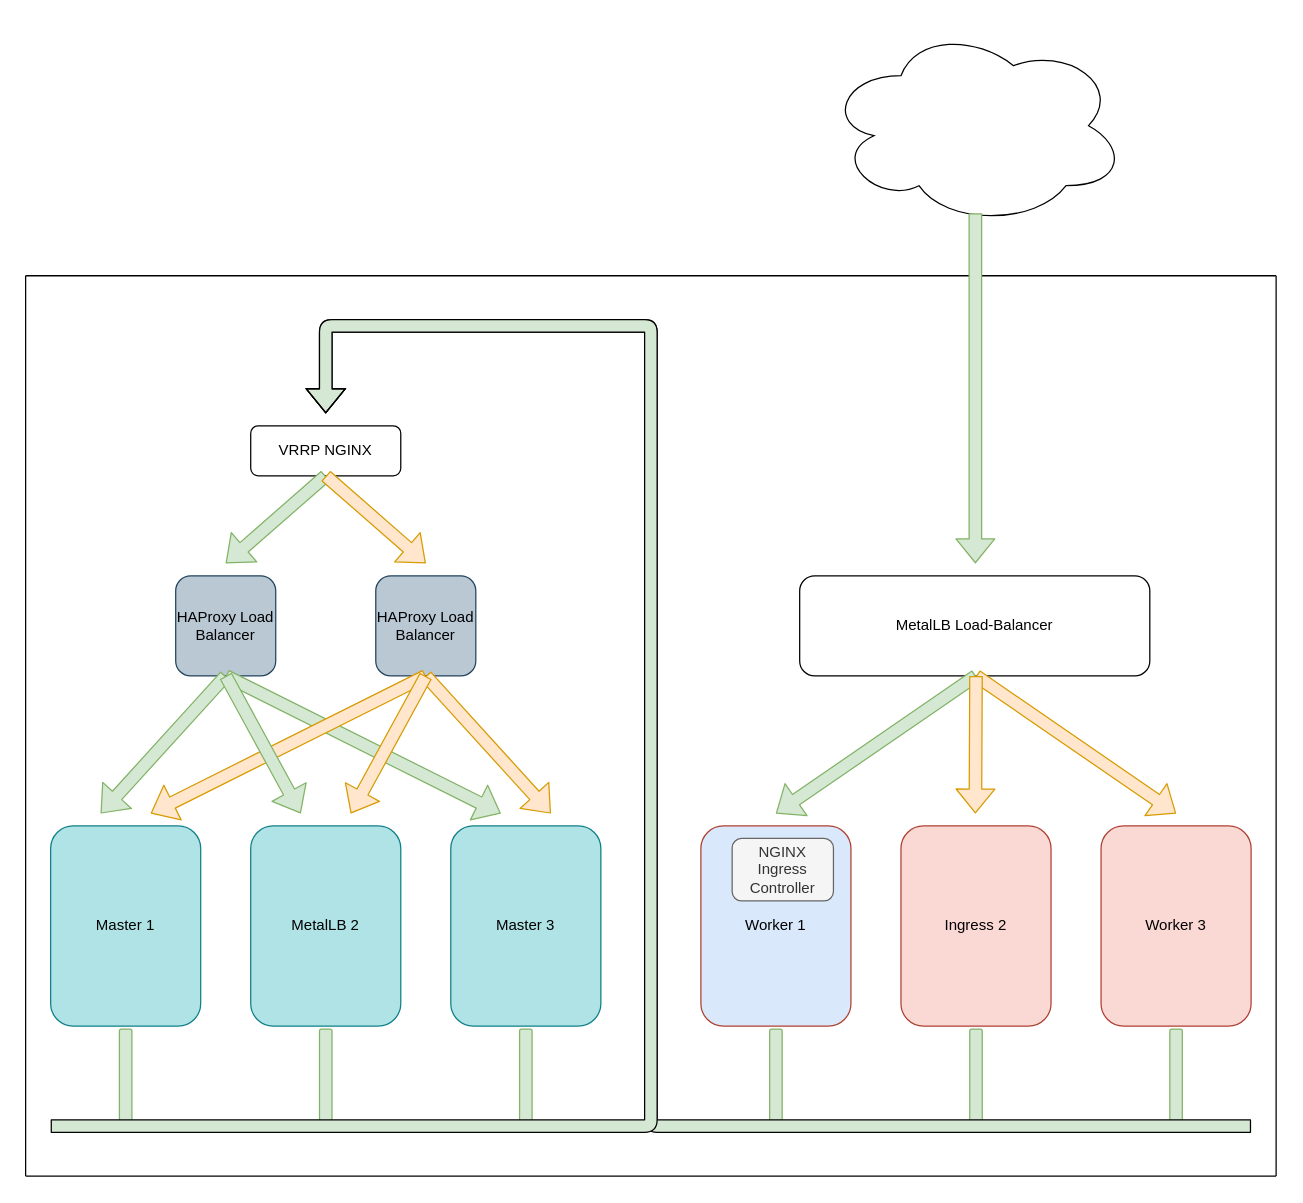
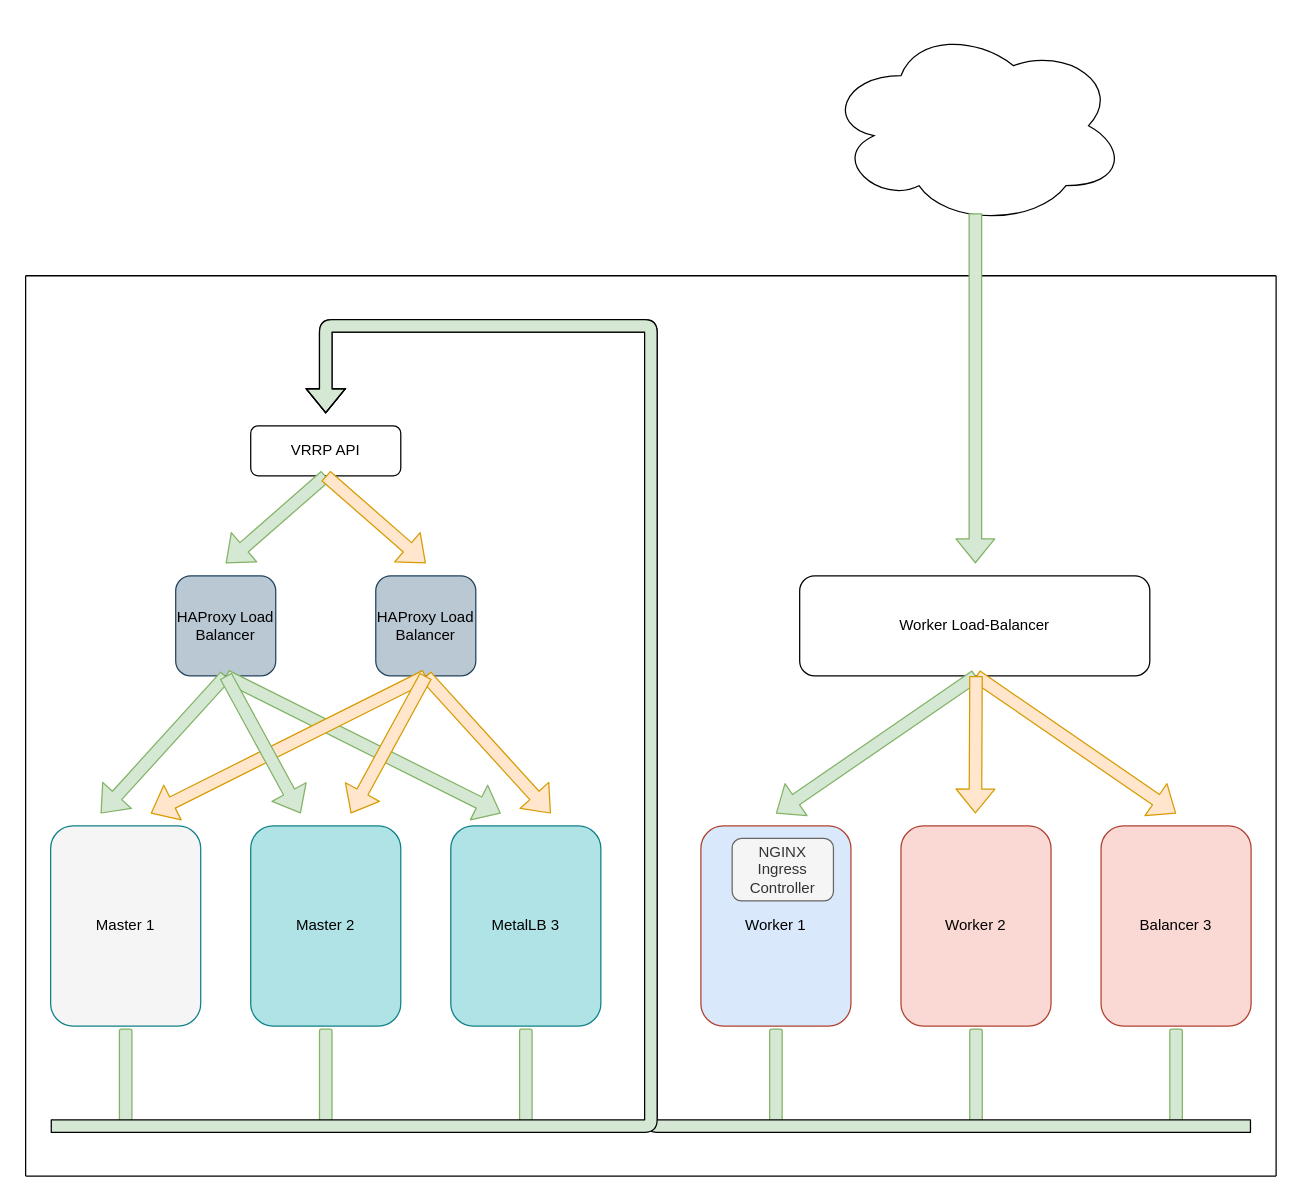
(326, 451) -> (326, 451)
(974, 626) -> (974, 626)
(126, 926) -> (126, 926)
(326, 926) -> (326, 926)
(526, 926) -> (526, 926)
(976, 926) -> (976, 926)
(1176, 926) -> (1176, 926)
